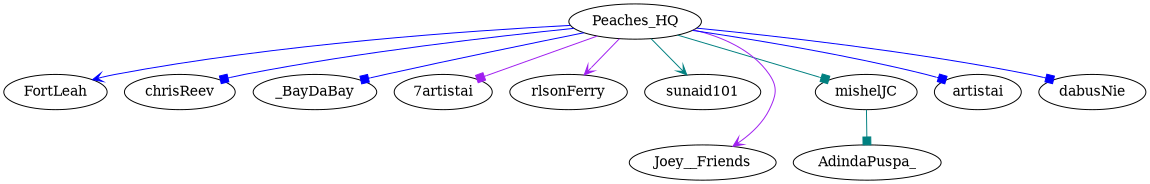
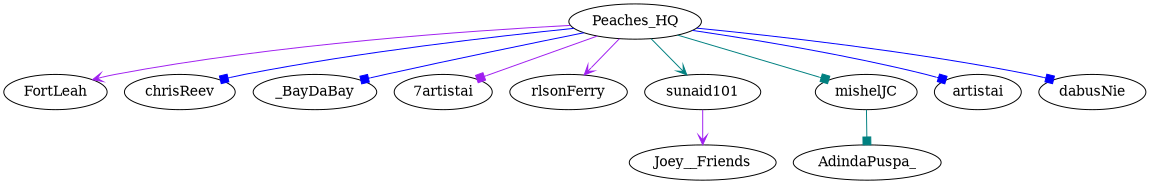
(335, 44) -> (335, 44)
(766, 71) -> (703, 122)
